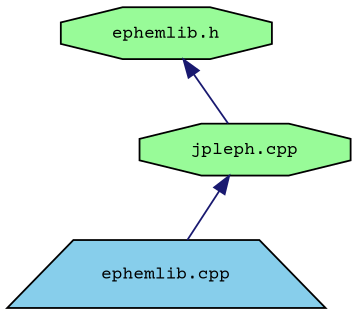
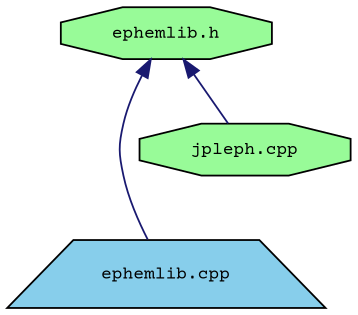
(203, 215) -> (120, 158)
